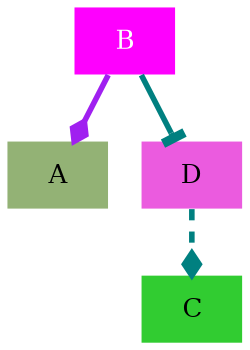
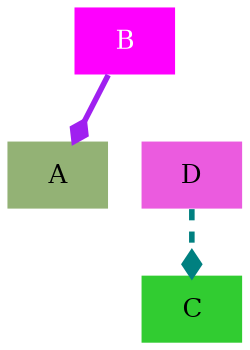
(156, 104) -> none
